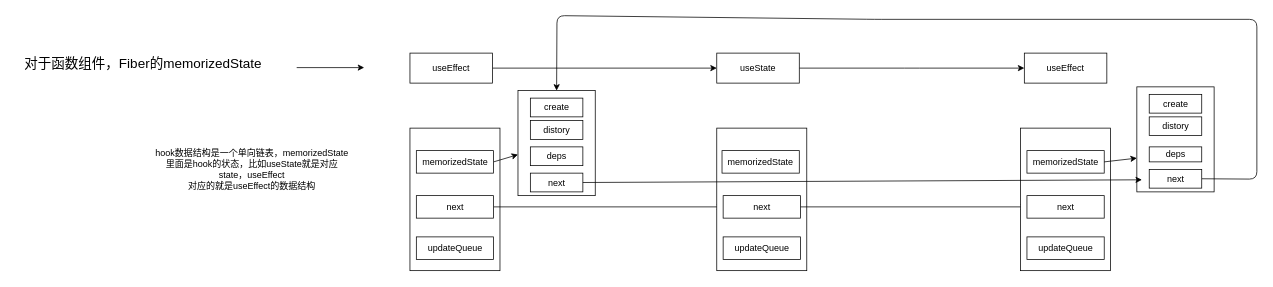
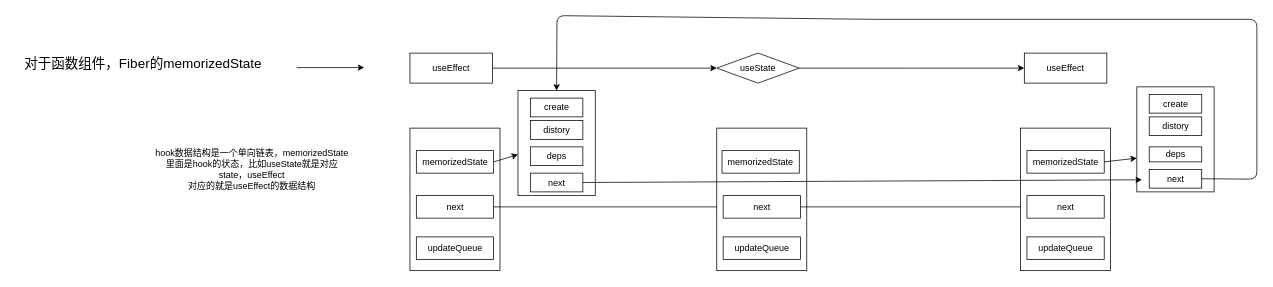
(758, 68) -> (758, 68)
